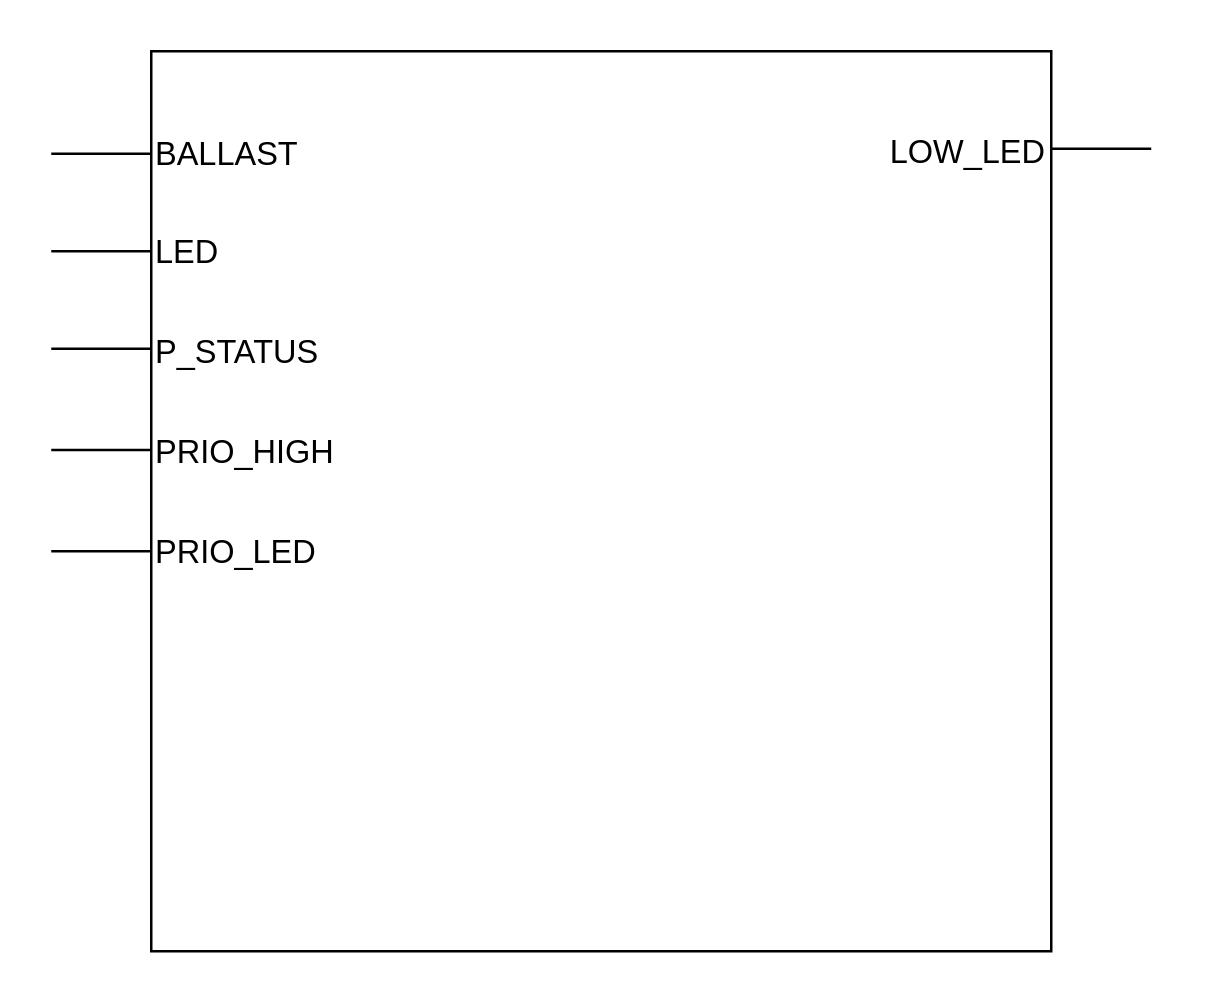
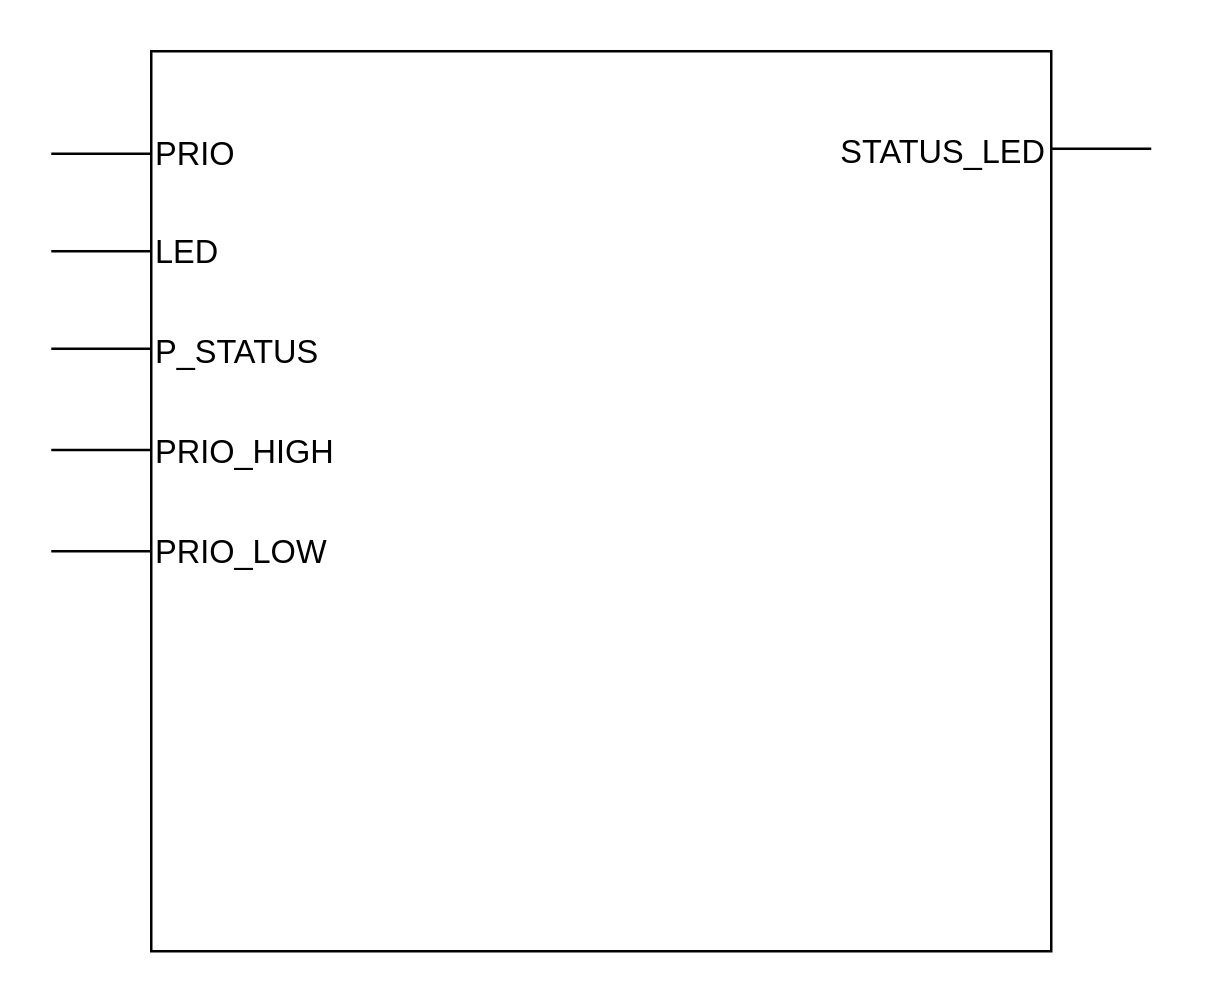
(983, 151) -> (955, 151)
(220, 154) -> (193, 154)
(229, 551) -> (229, 551)
